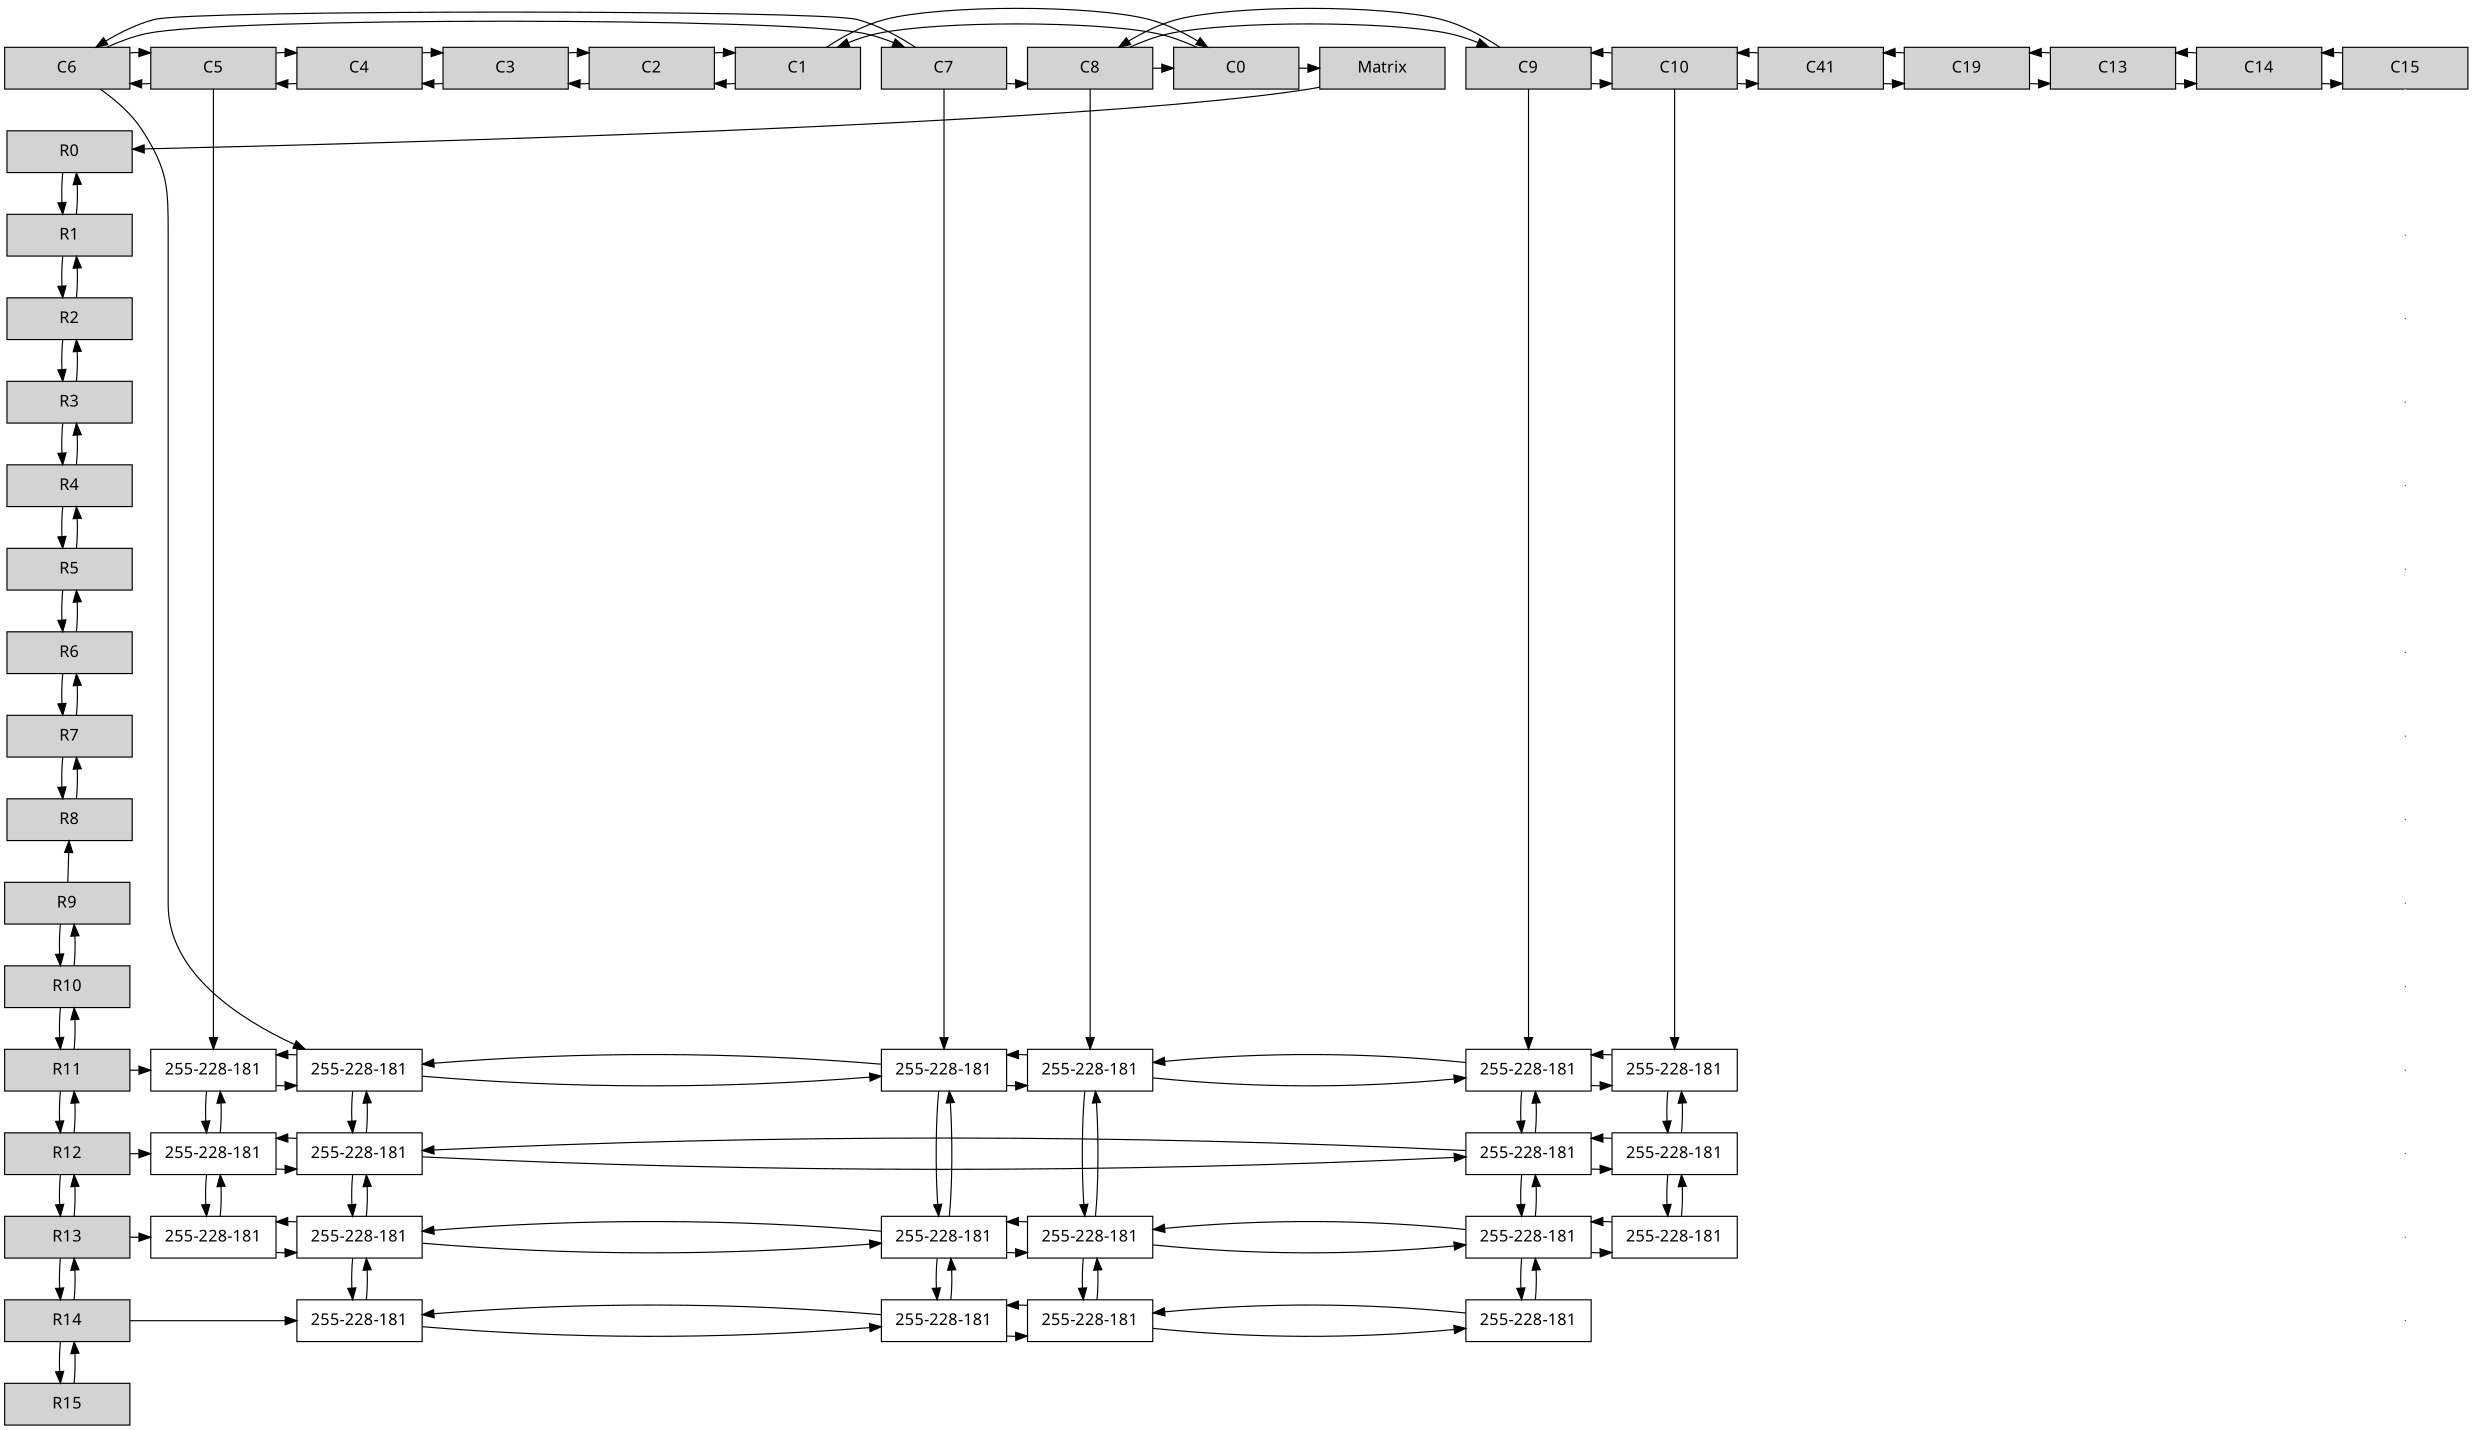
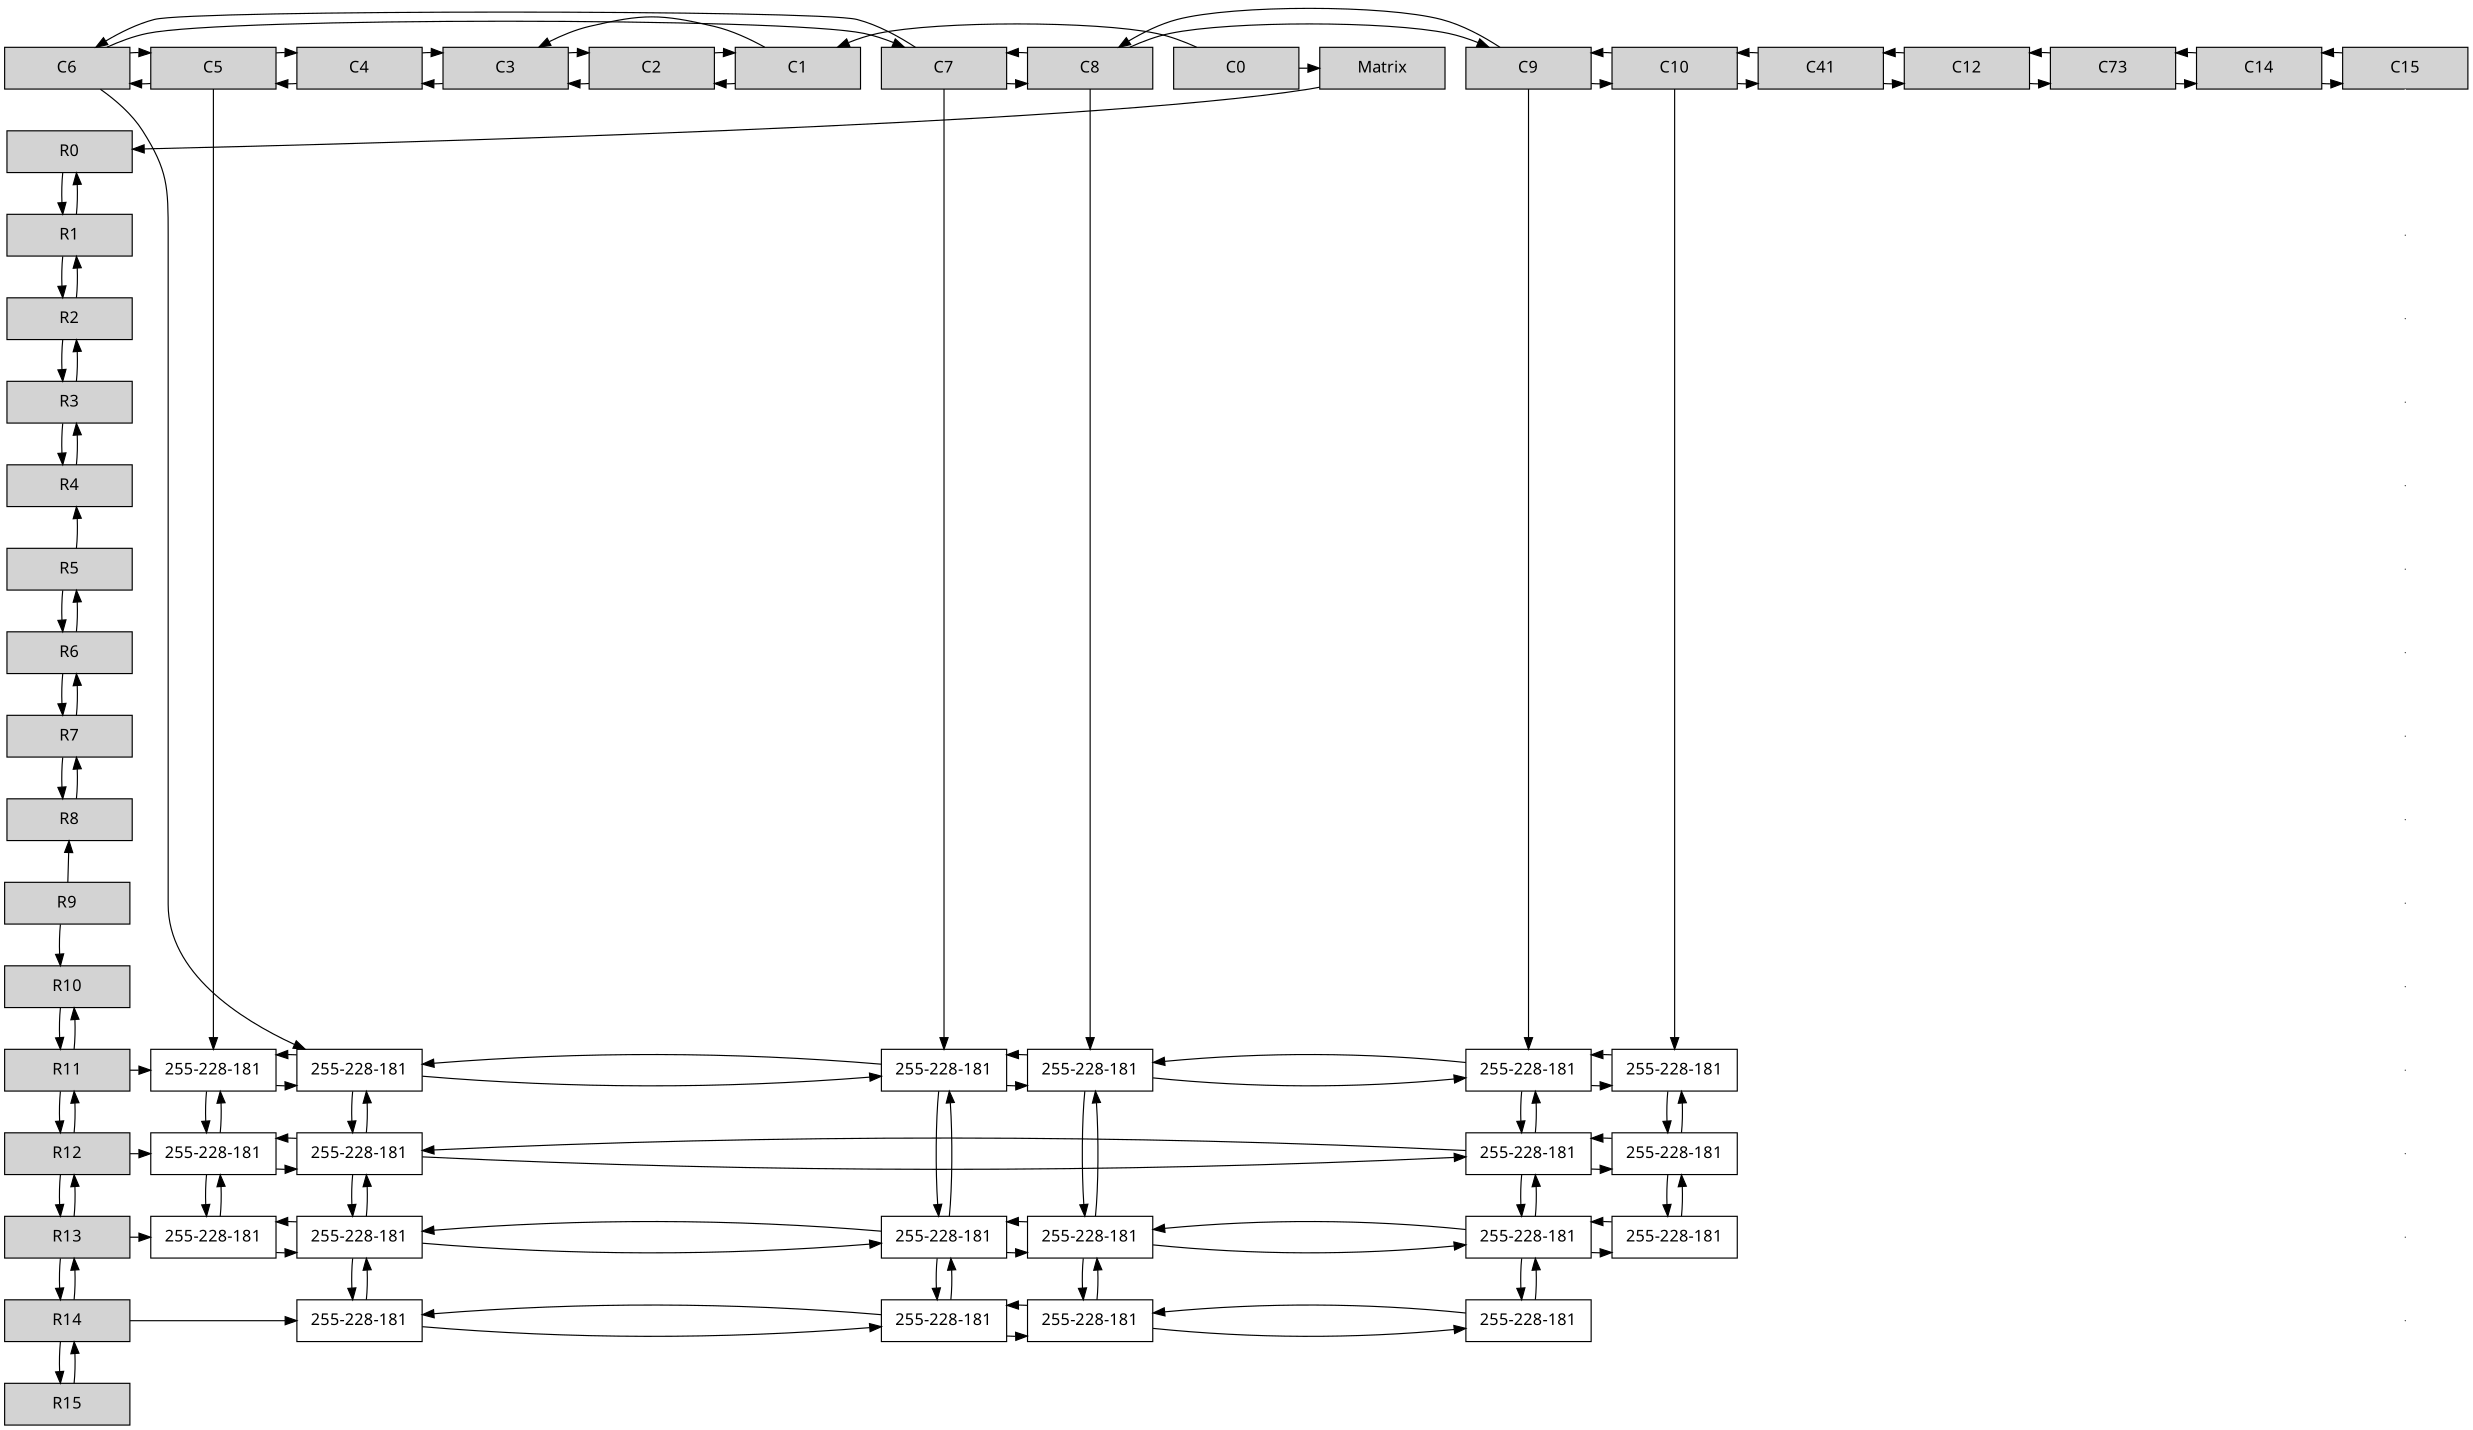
(1011, 8) -> (658, 17)
(1157, 68) -> (1023, 53)
(1967, 68) -> (1967, 68)
(2113, 68) -> (2113, 68)
(62, 522) -> none
(75, 951) -> none
